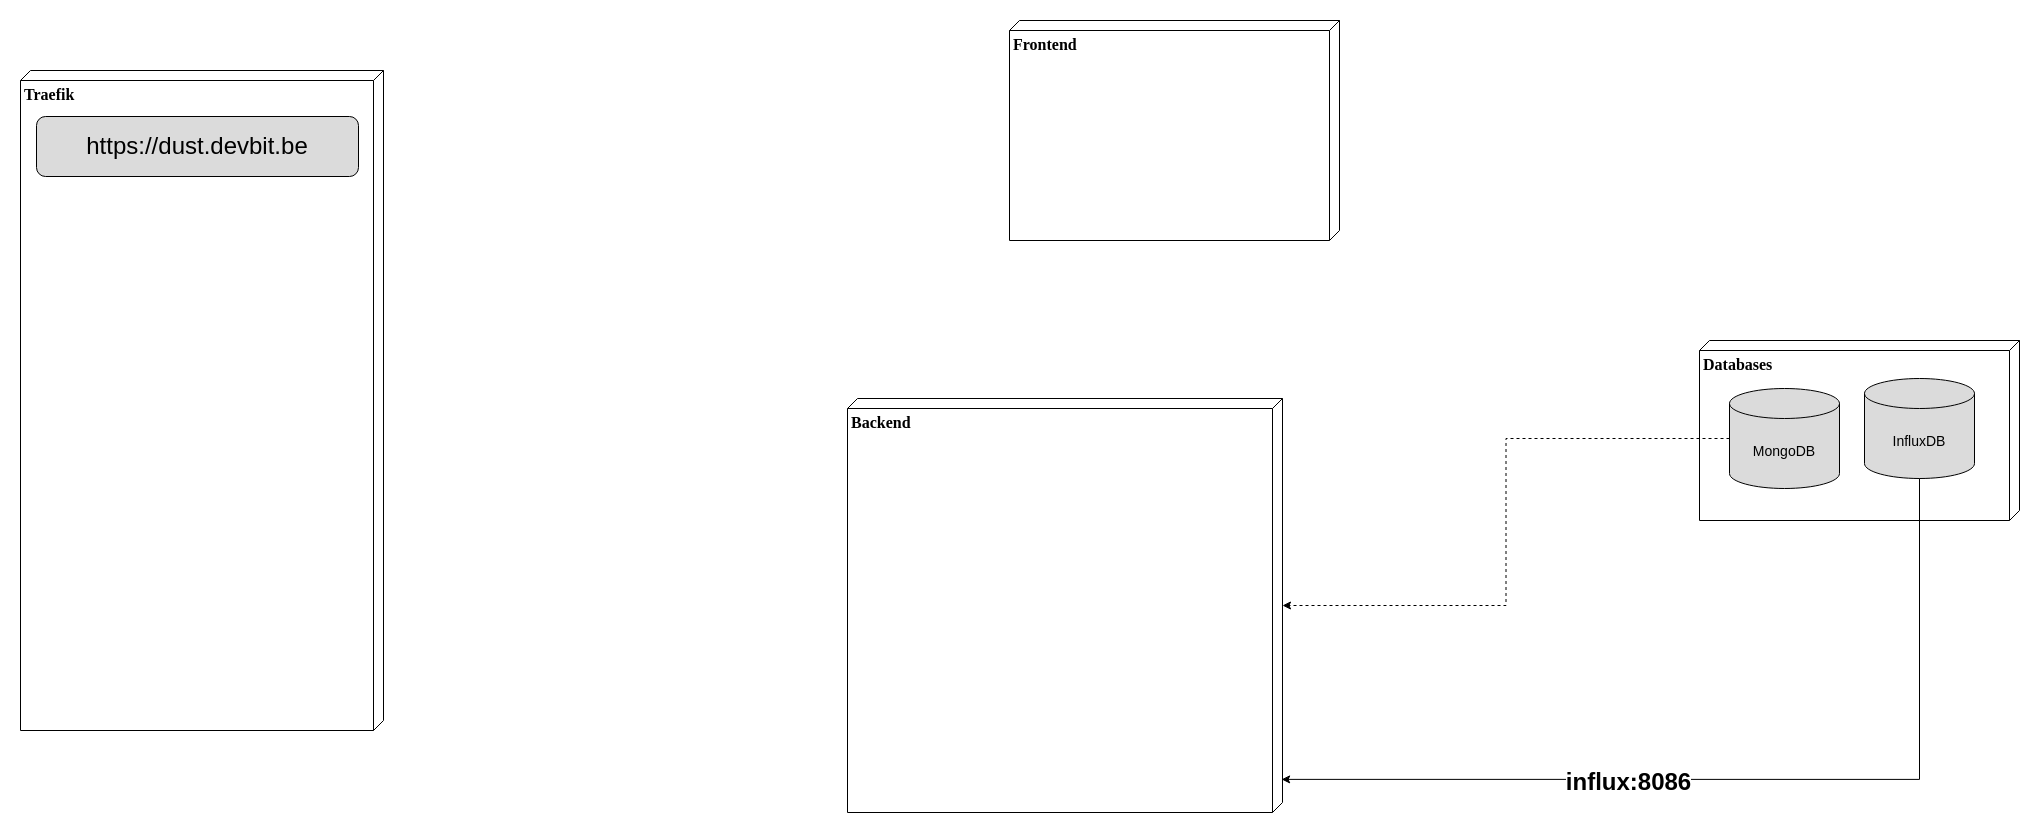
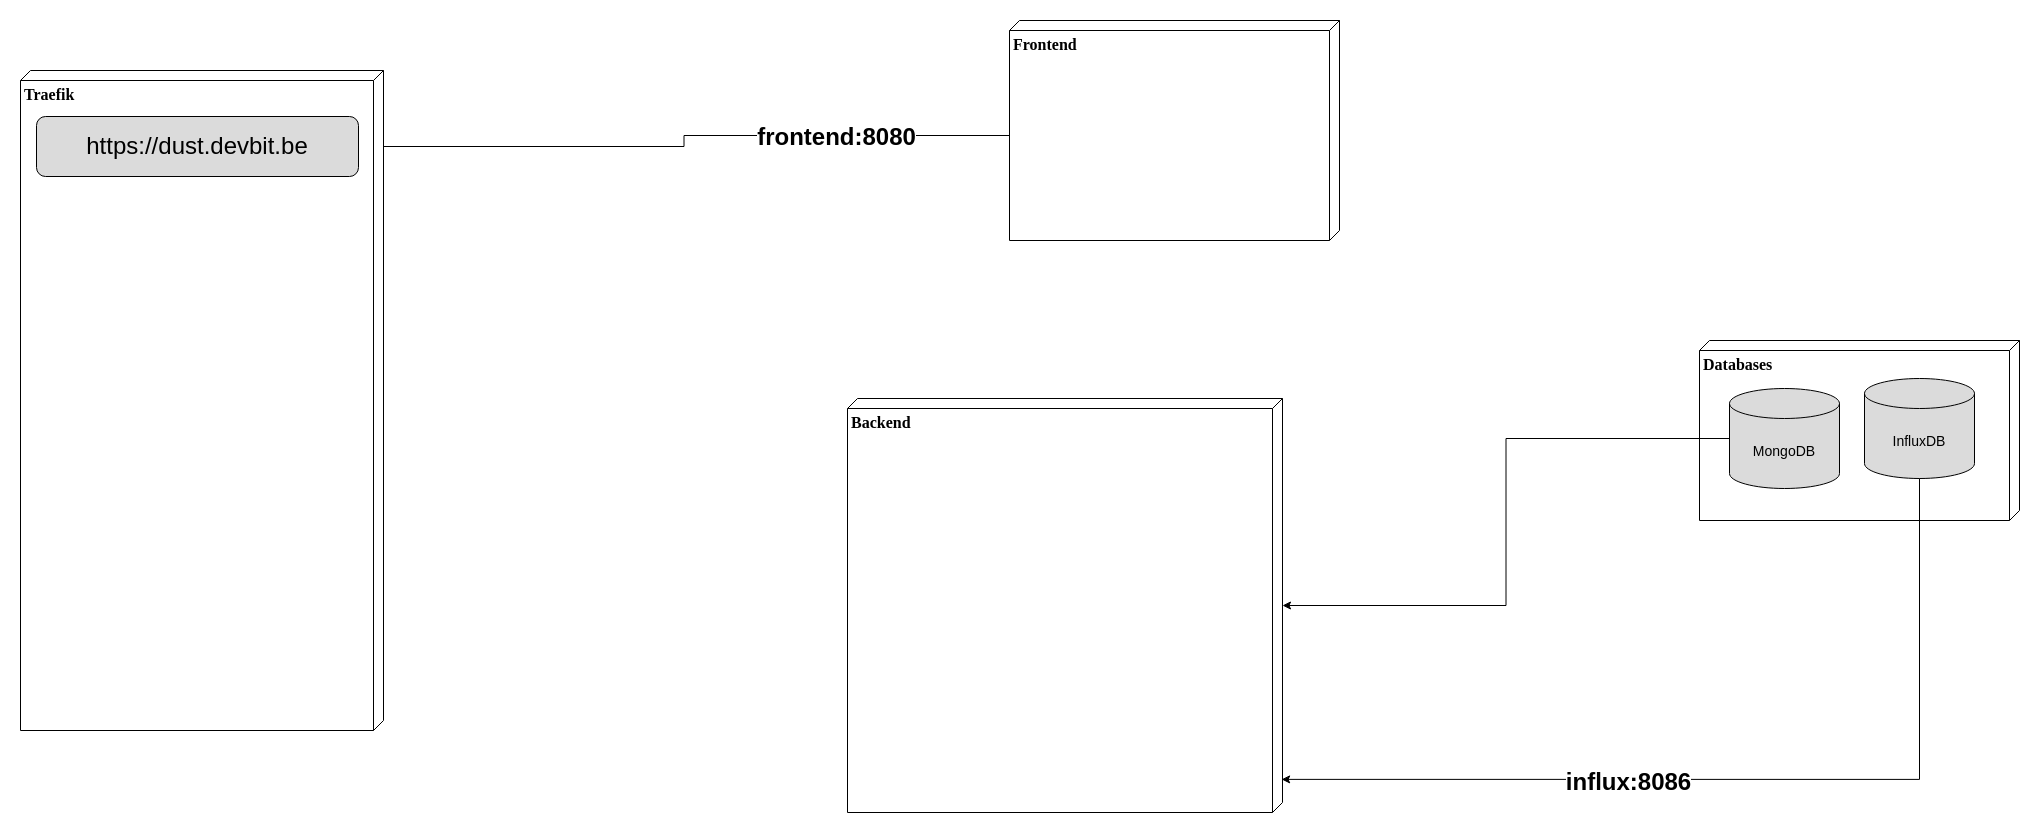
none -> (690, 136)
(1506, 520) -> (1506, 520)
